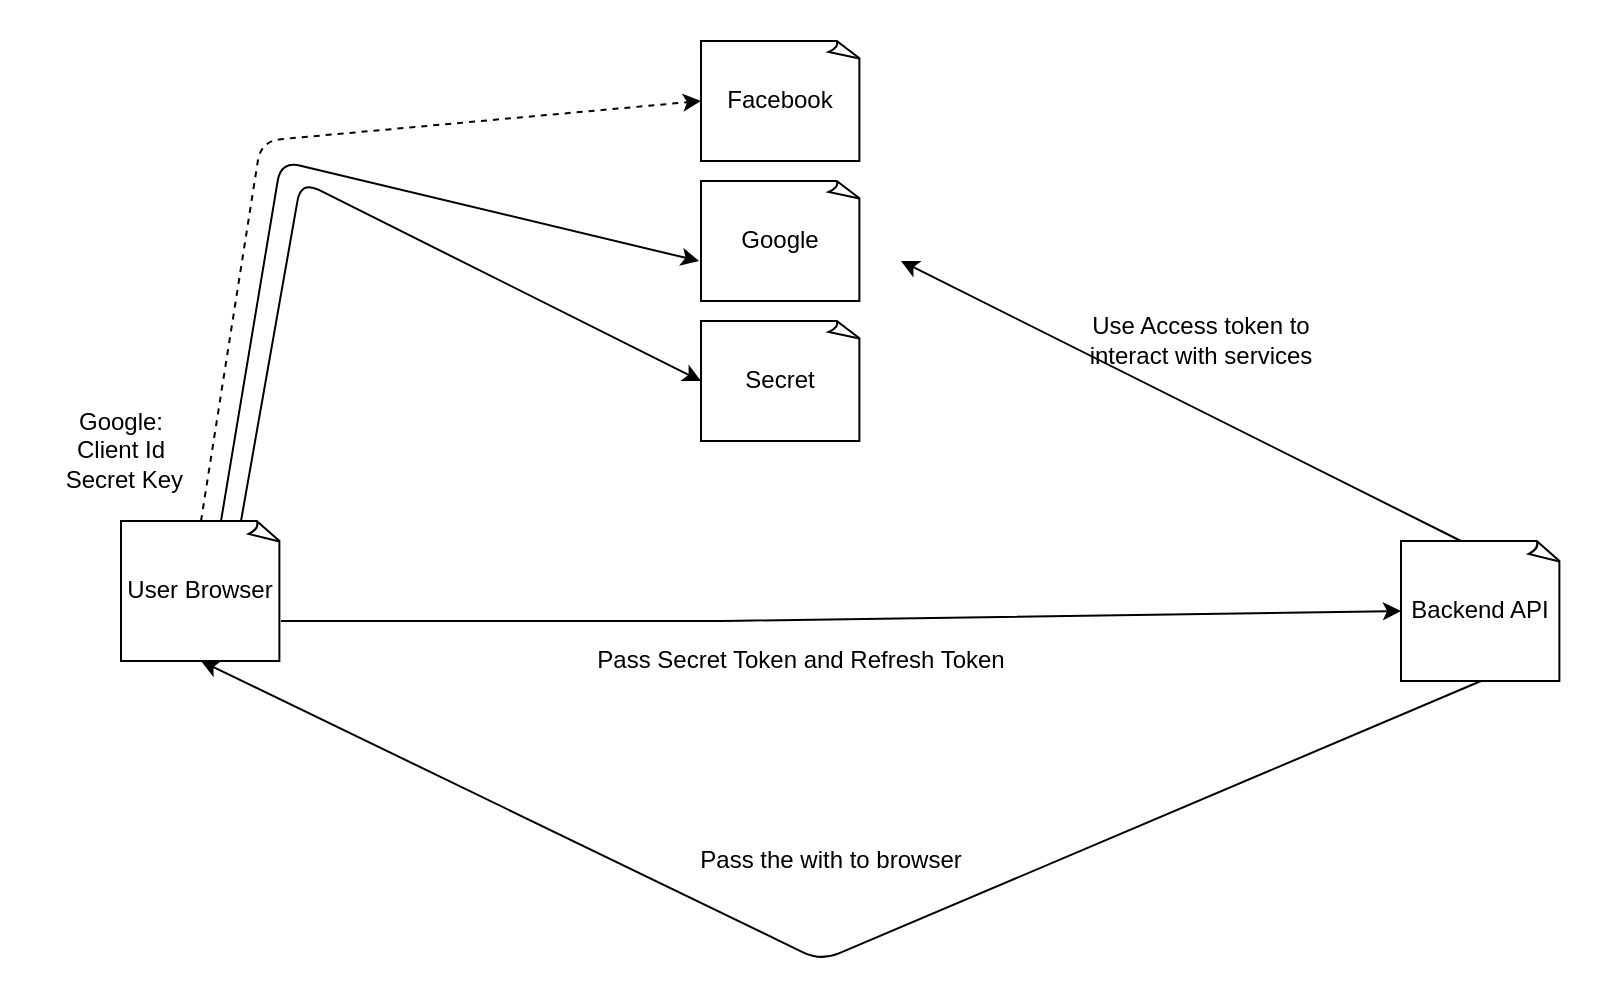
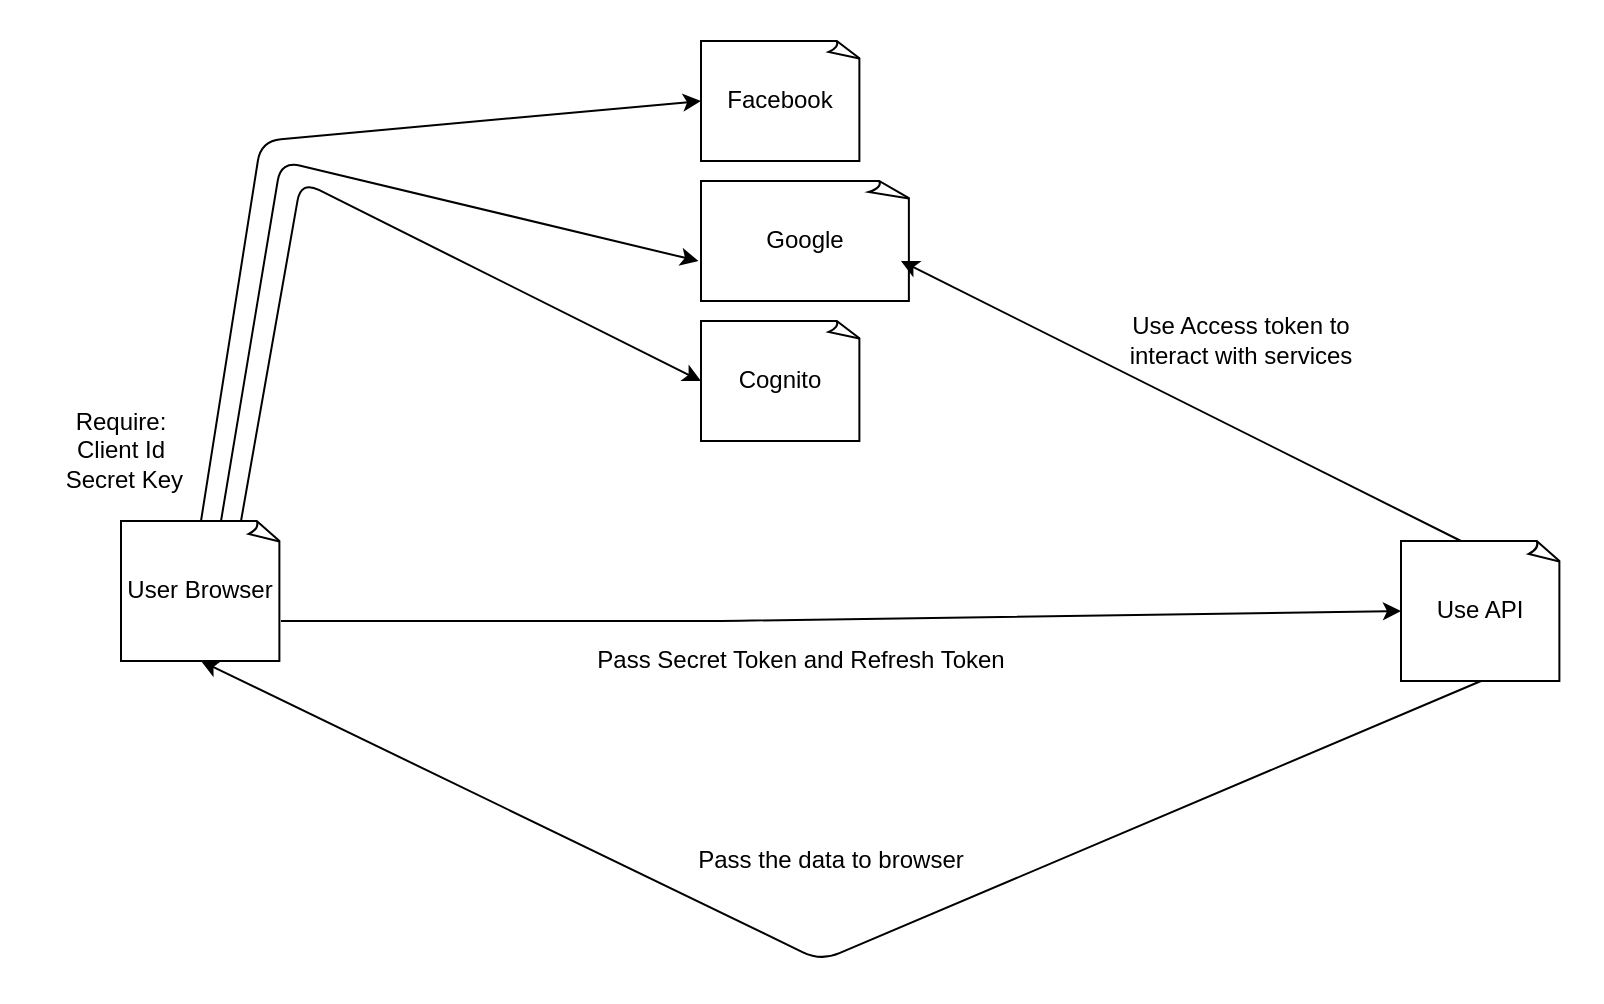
(289, 138) -> (289, 138)
(781, 241) -> (806, 241)
(1201, 341) -> (1241, 341)
(781, 381) -> (781, 381)
(122, 451) -> (122, 451)
(1481, 611) -> (1481, 611)
(832, 861) -> (832, 861)
